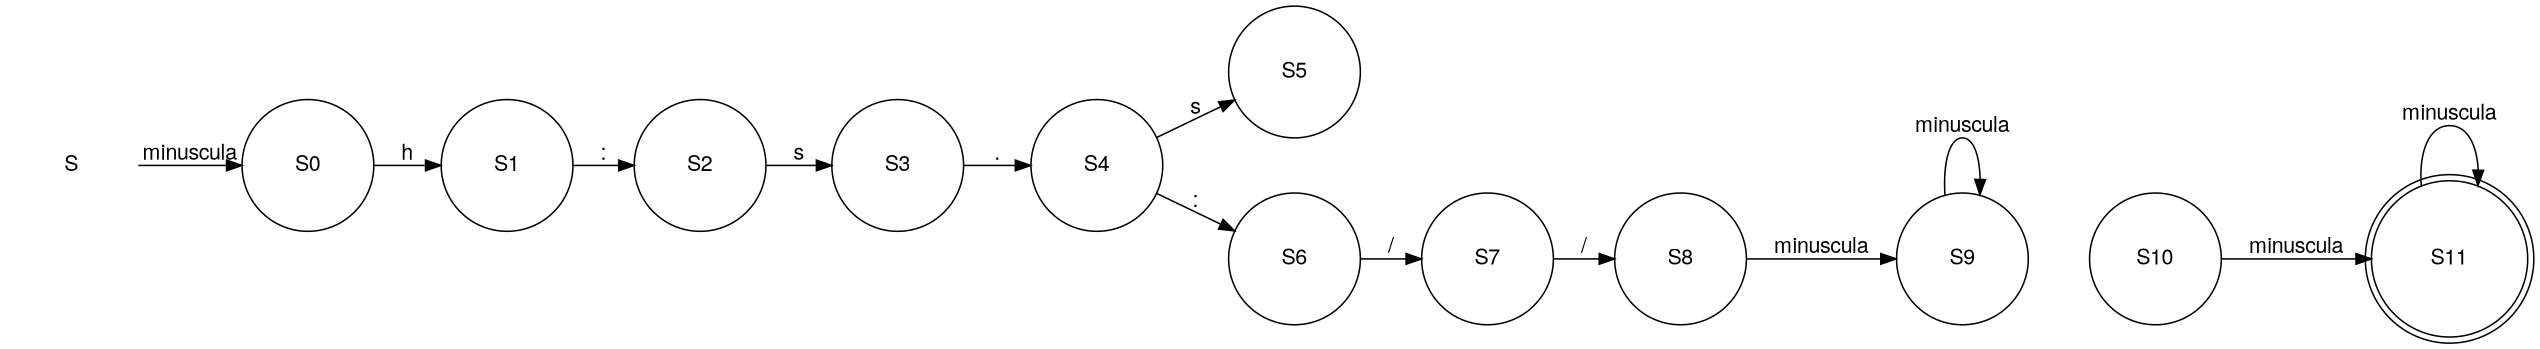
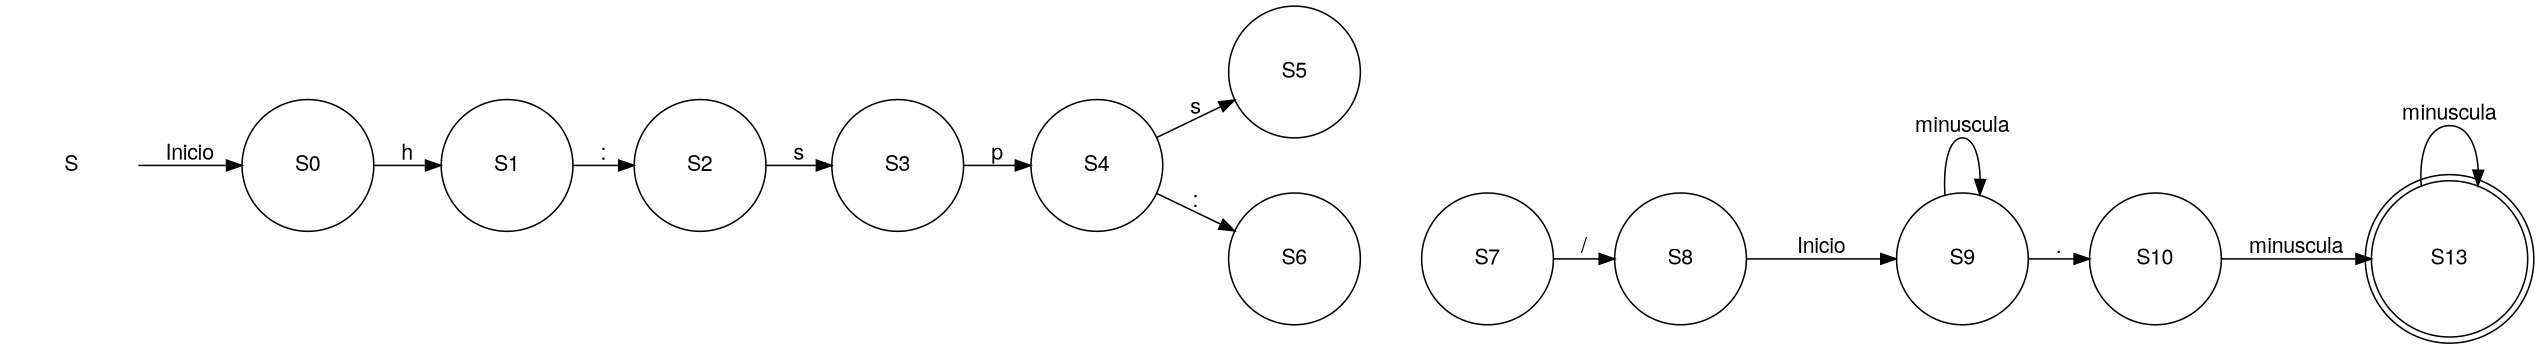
(190, 154) -> (190, 154)
(997, 154) -> (997, 154)
(1821, 247) -> (1821, 247)
(1383, 259) -> none
none -> (2051, 259)
(2450, 259) -> (2450, 259)
